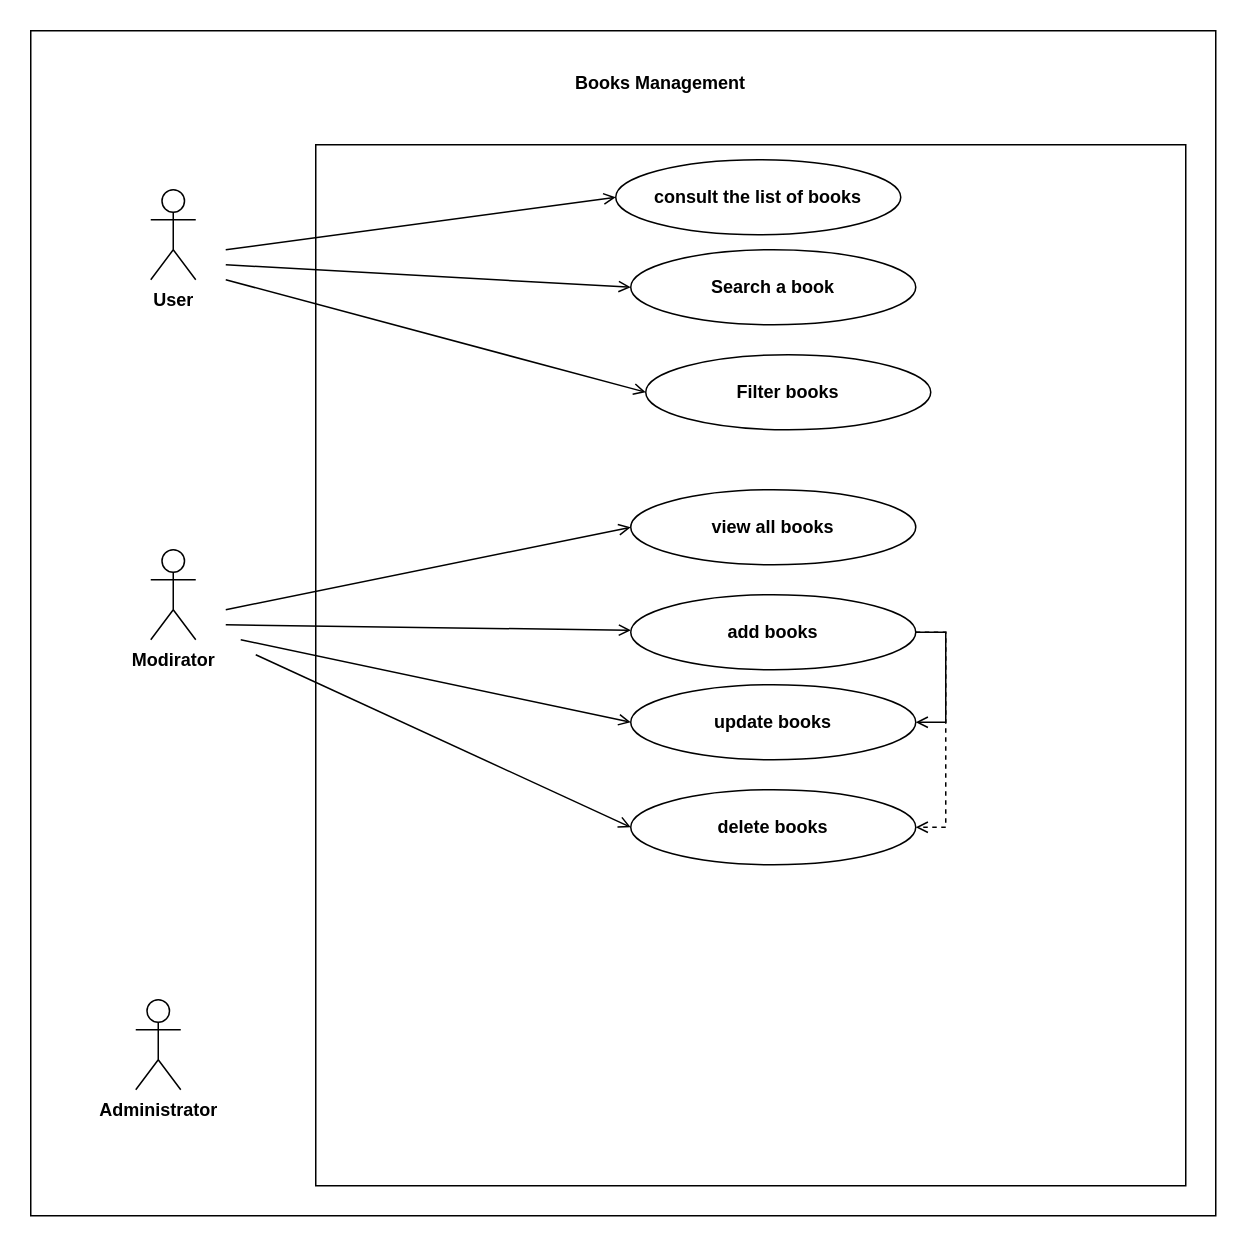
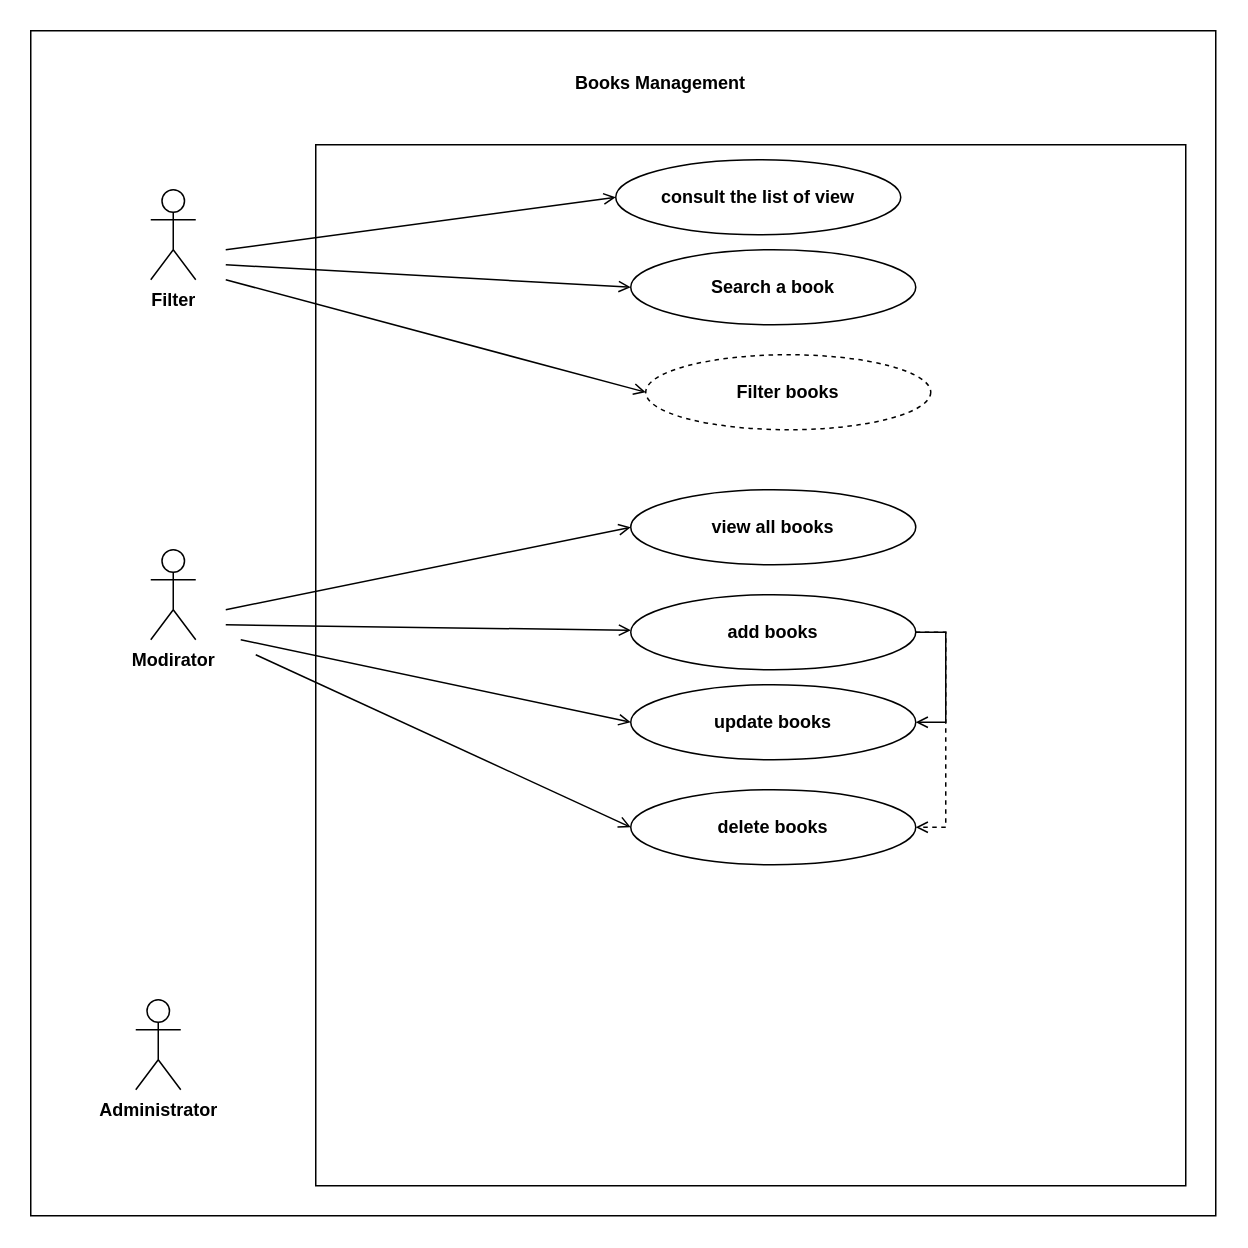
(758, 197) -> (758, 197)
(174, 301) -> (174, 301)
(788, 392) -> (788, 392)
